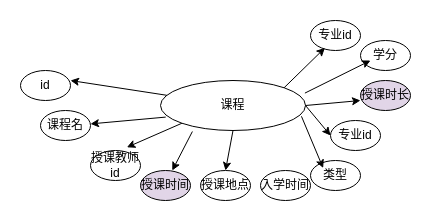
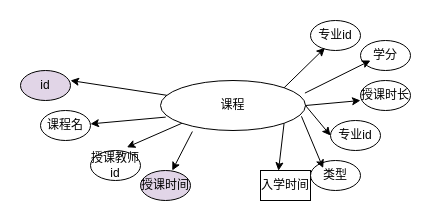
(46, 86) -> (46, 86)
(386, 96) -> (386, 96)
none -> (282, 143)
(230, 147) -> none
(226, 186) -> none
(286, 186) -> (286, 186)
